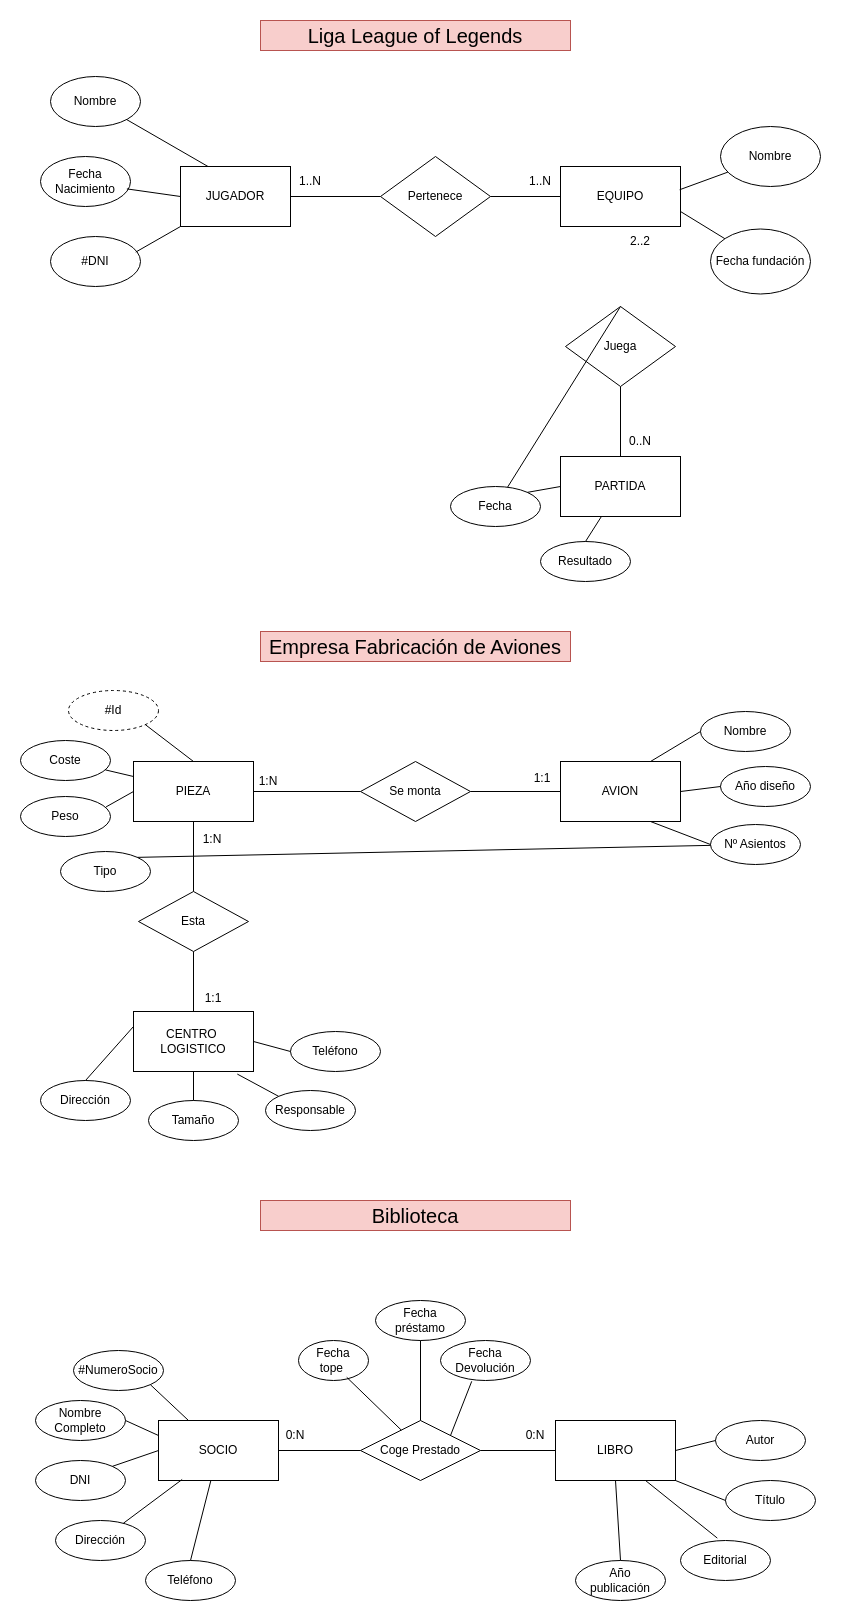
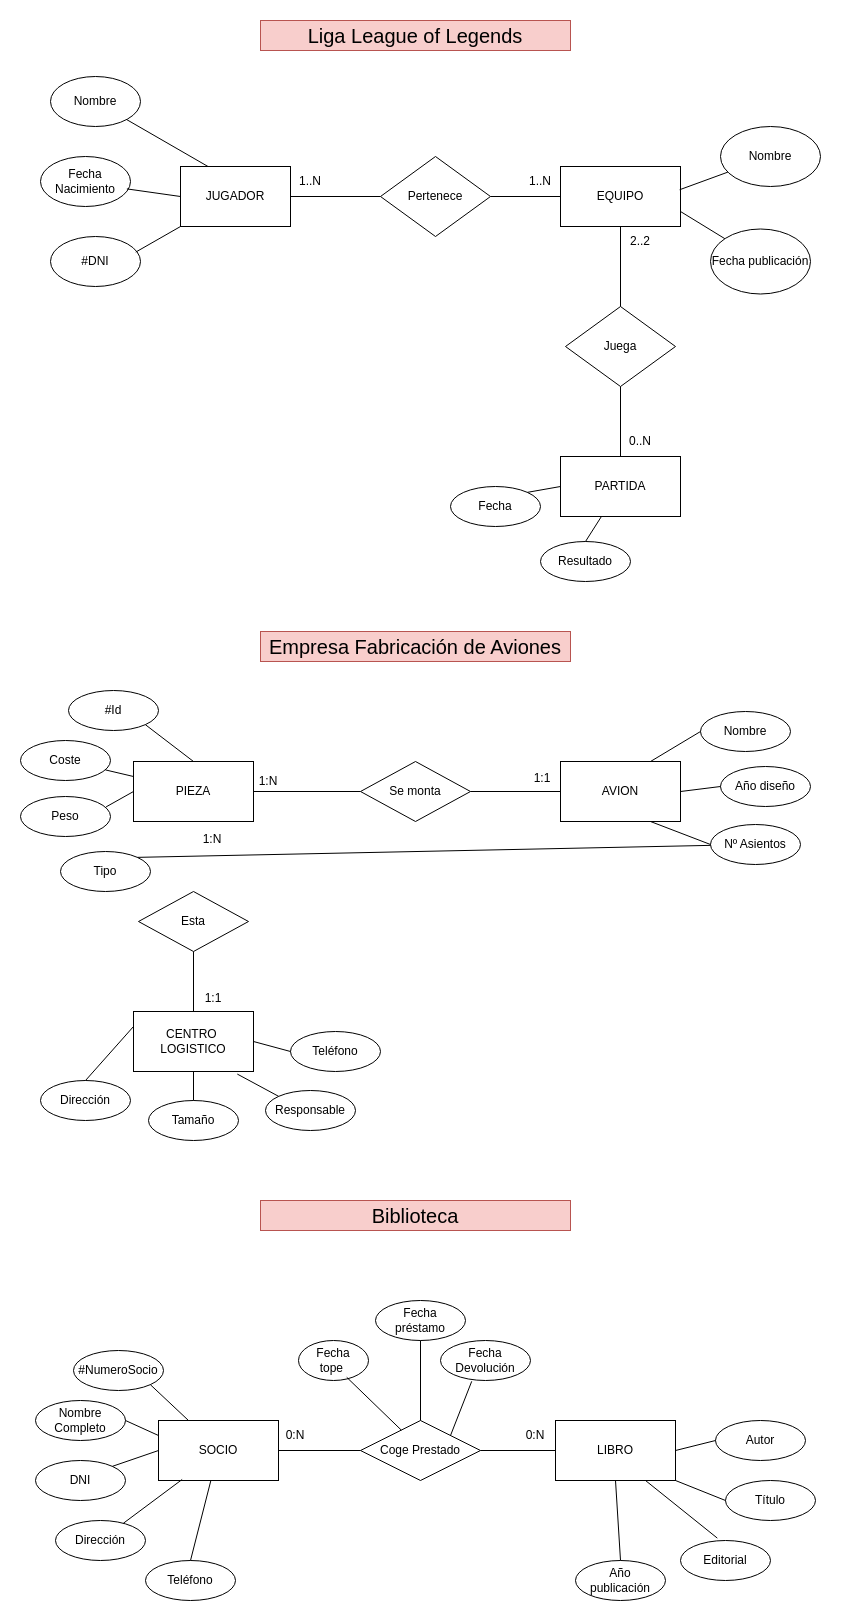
(761, 262) -> (761, 262)
(564, 396) -> (621, 267)
(114, 711) -> (114, 711)
(194, 858) -> none
